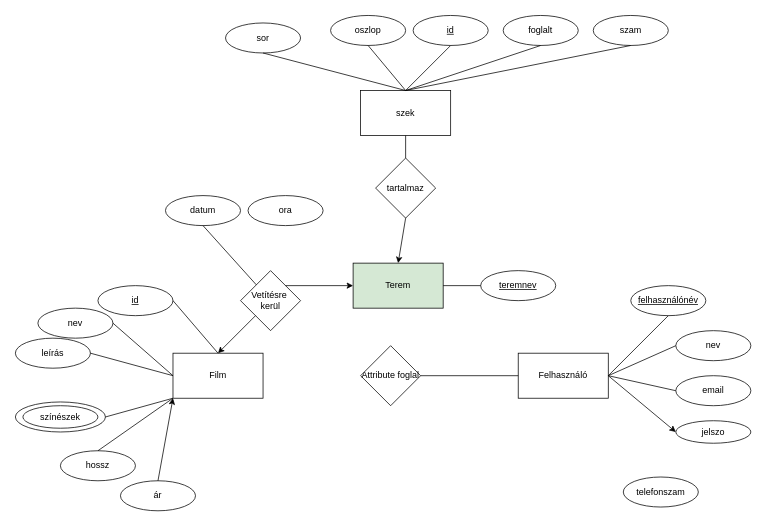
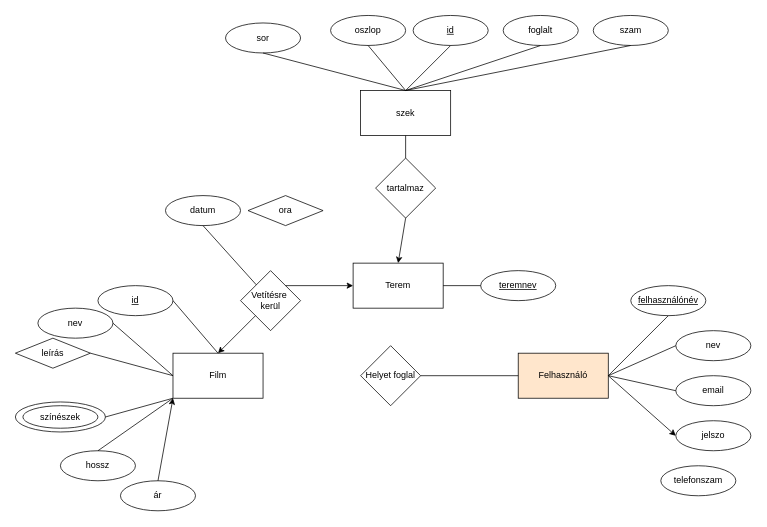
(285, 210) -> (285, 210)
(398, 285) -> (398, 285)
(53, 353) -> (53, 353)
(390, 375) -> (390, 375)
(563, 375) -> (563, 375)
(713, 432) -> (713, 435)
(660, 492) -> (698, 480)
